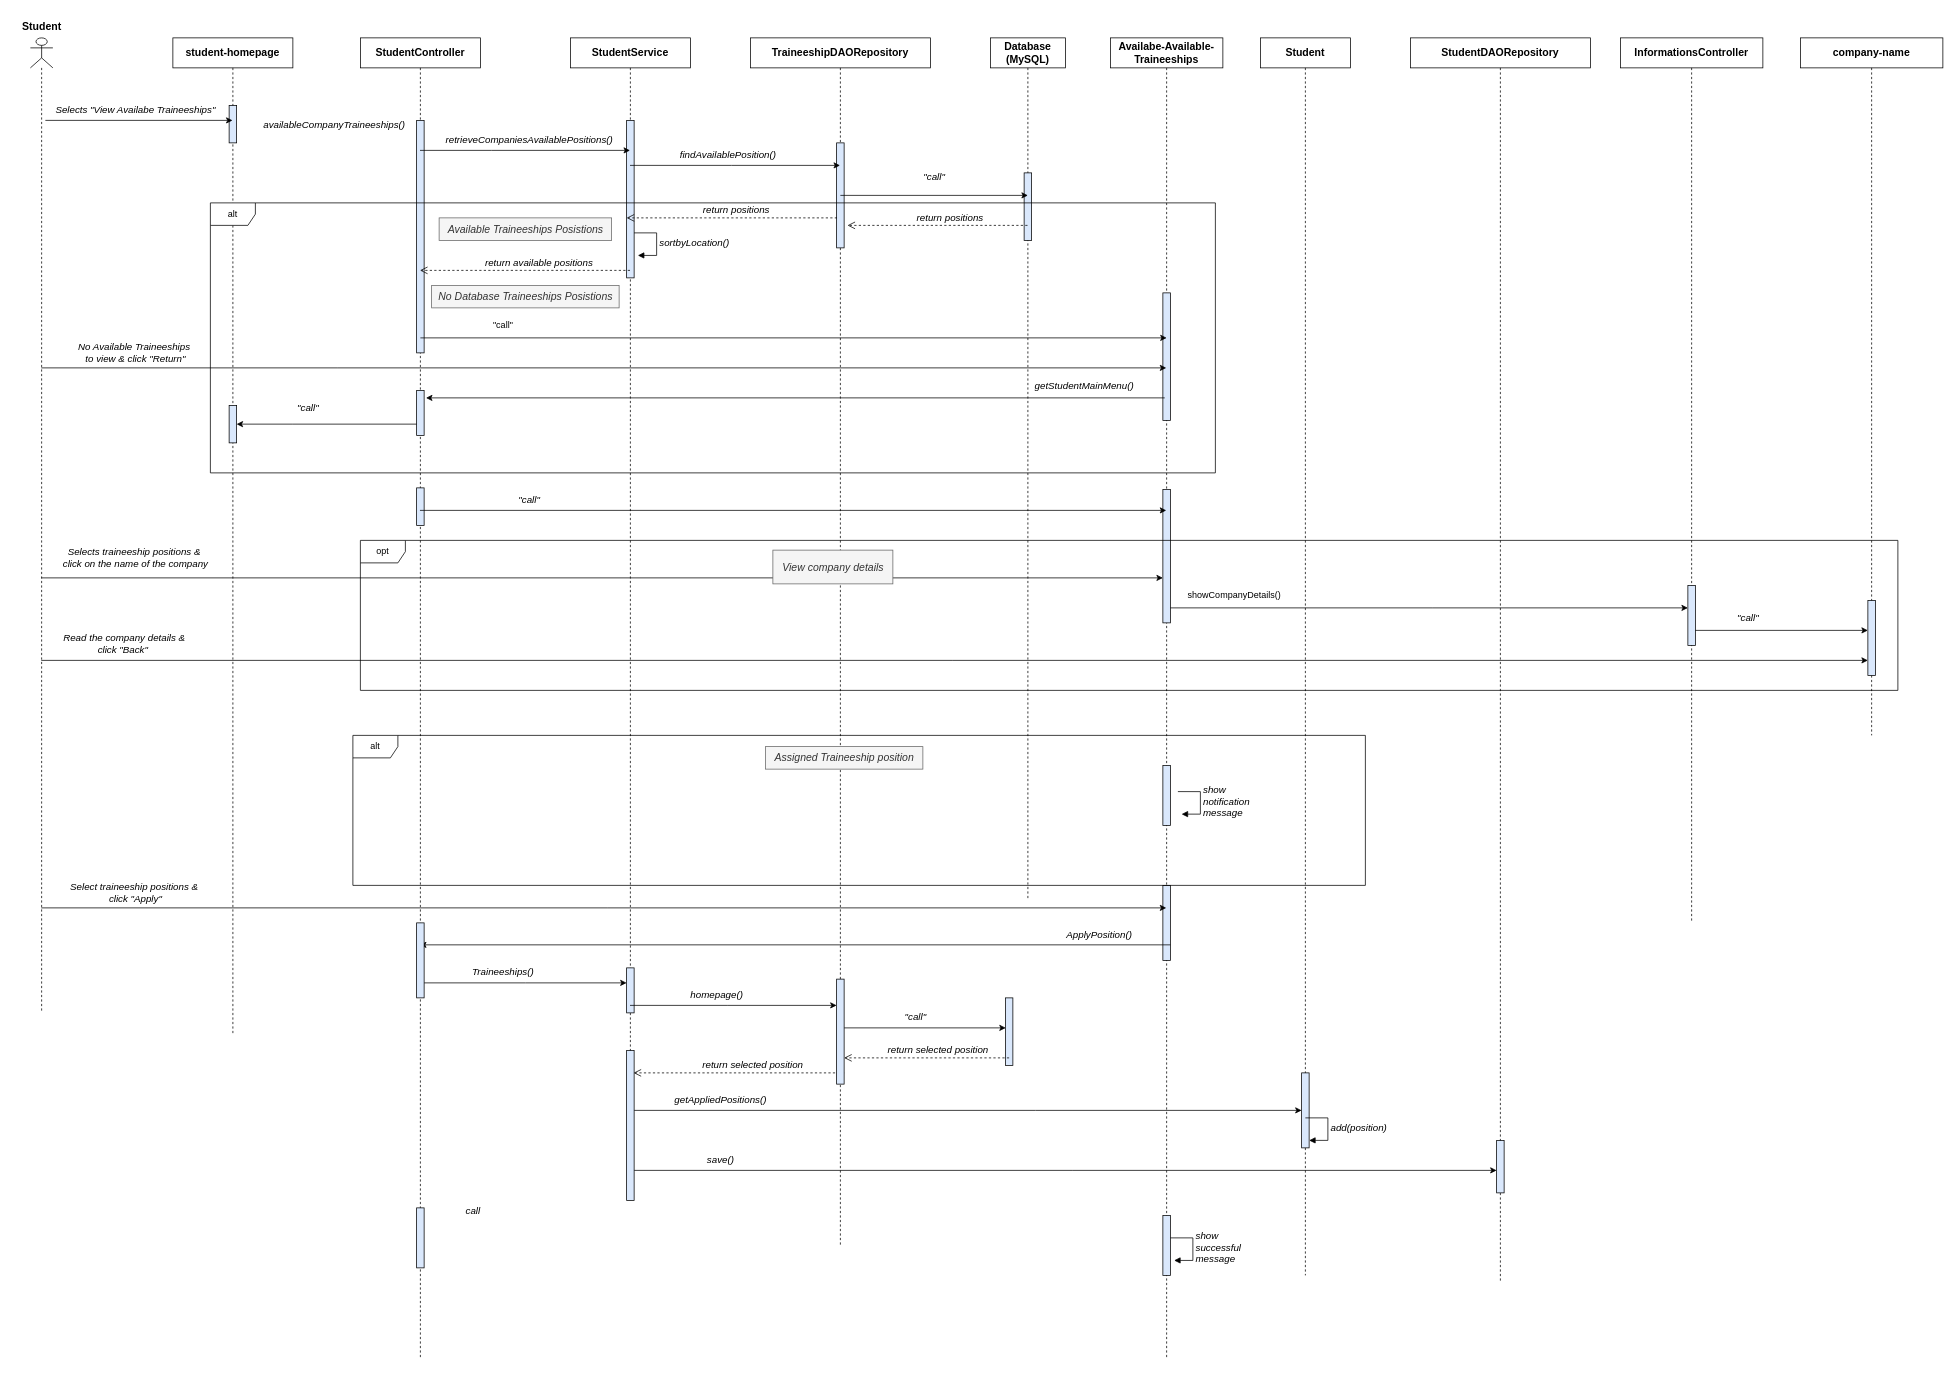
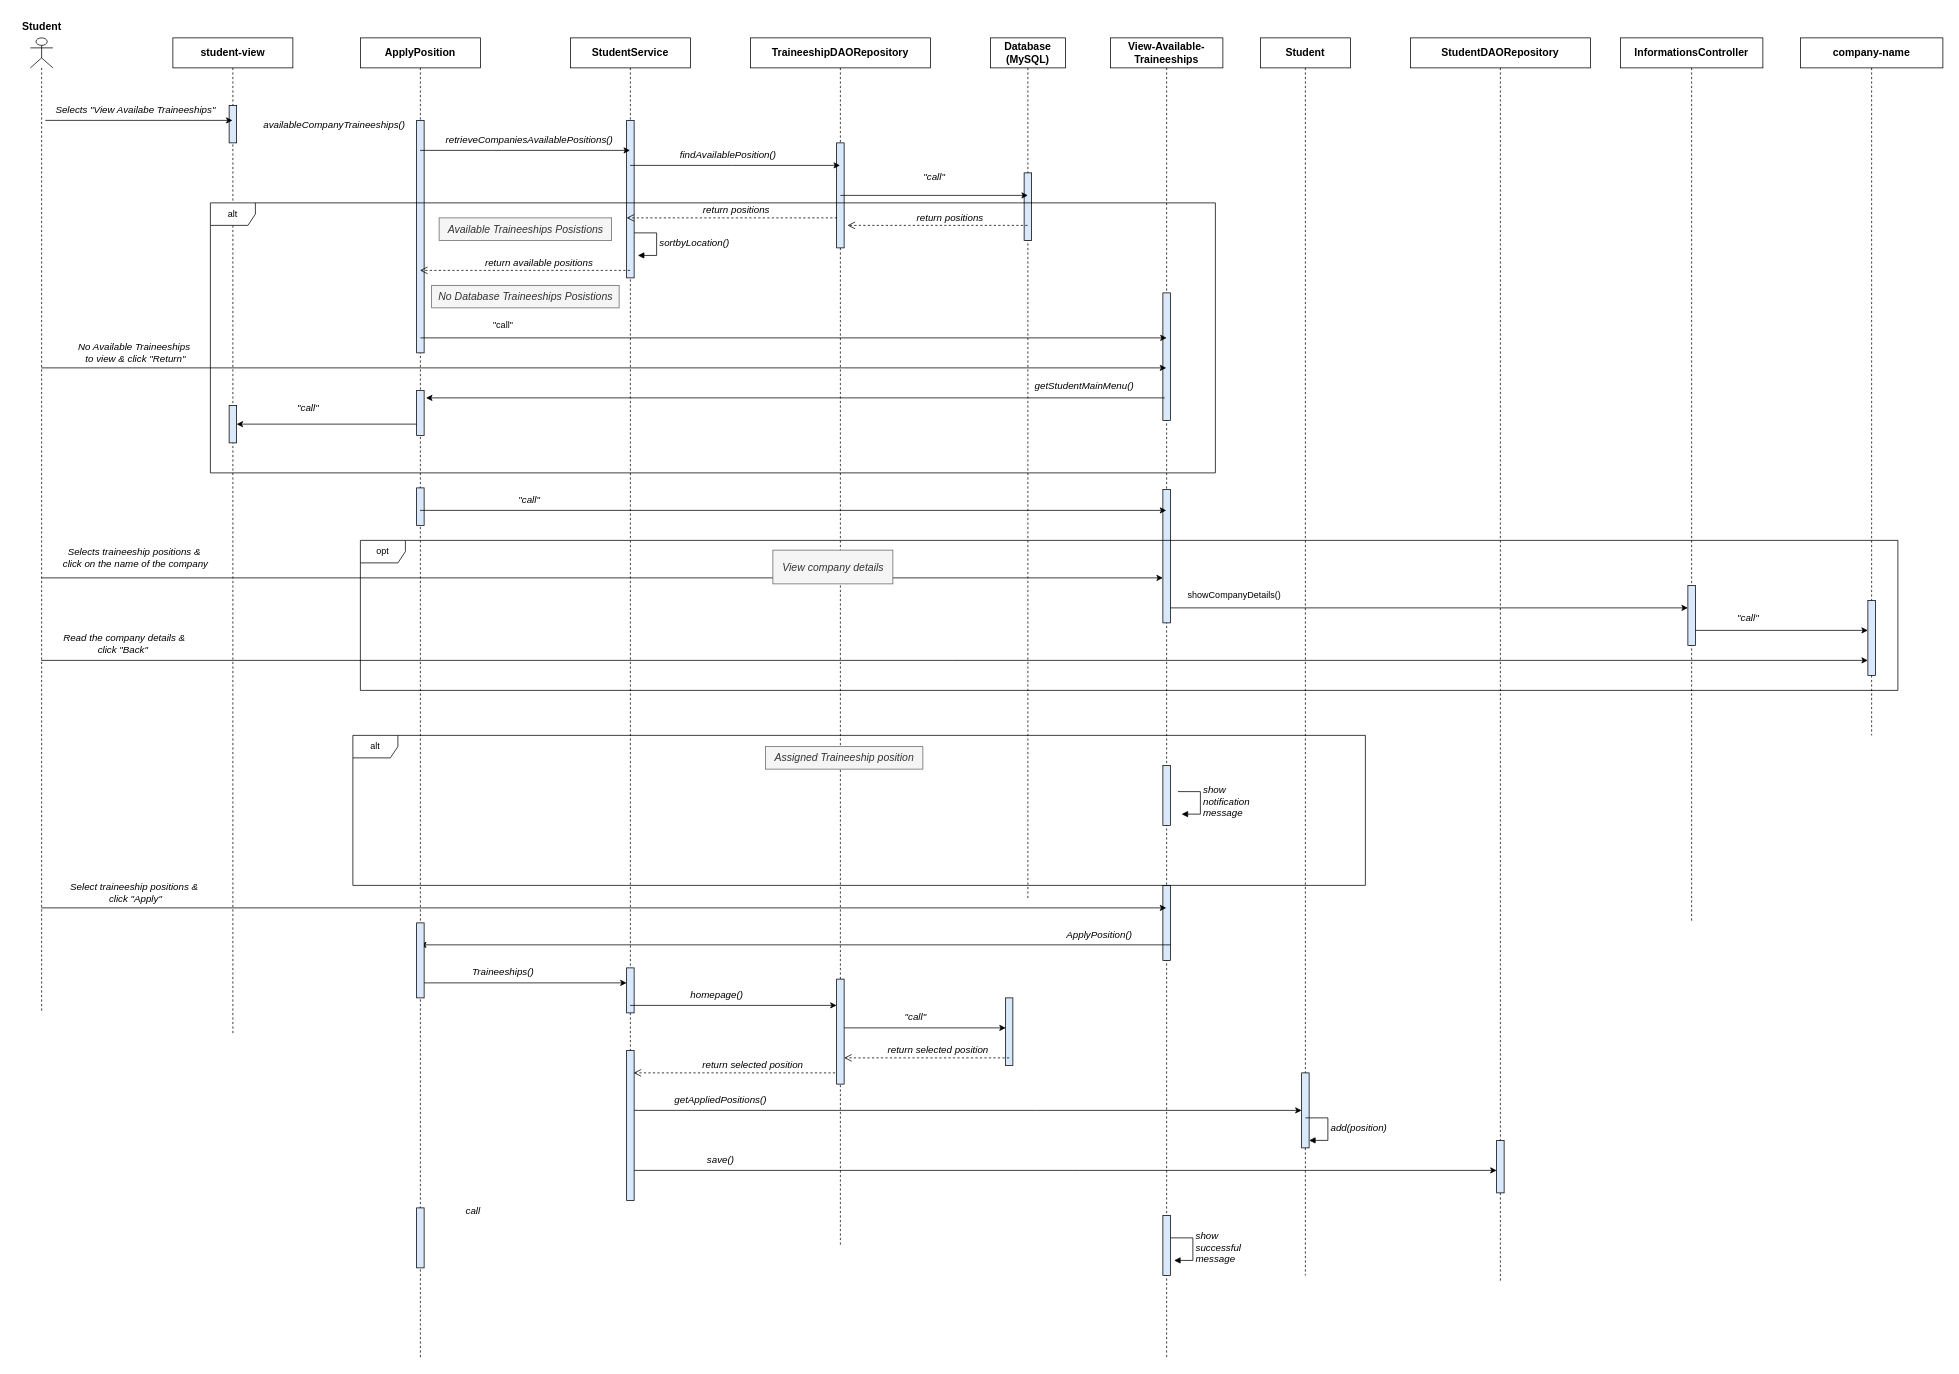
(233, 53) -> (233, 53)
(420, 53) -> (420, 53)
(1167, 53) -> (1167, 53)
